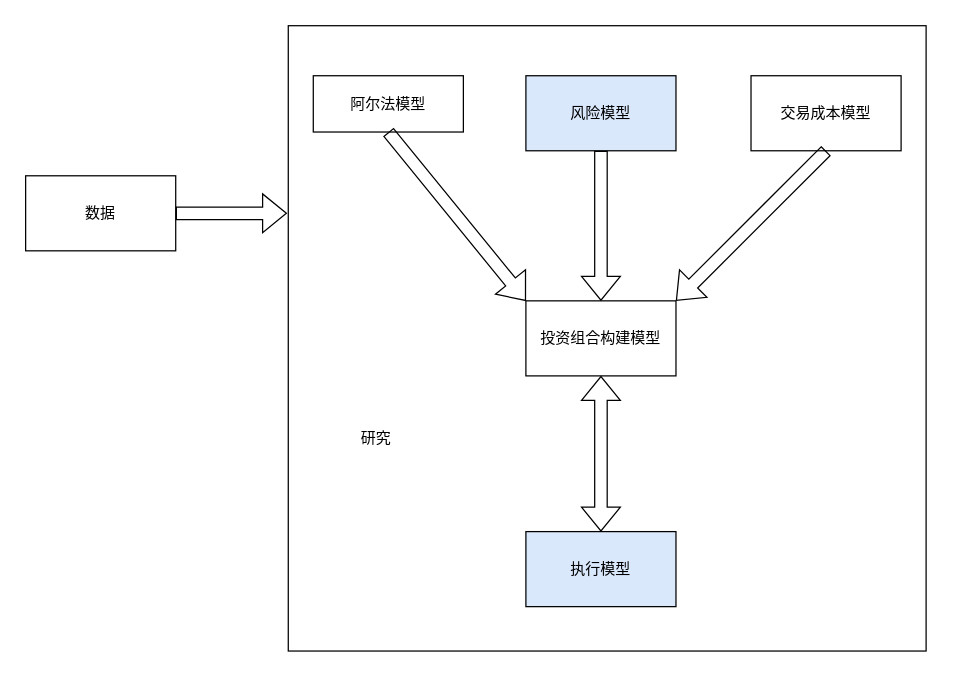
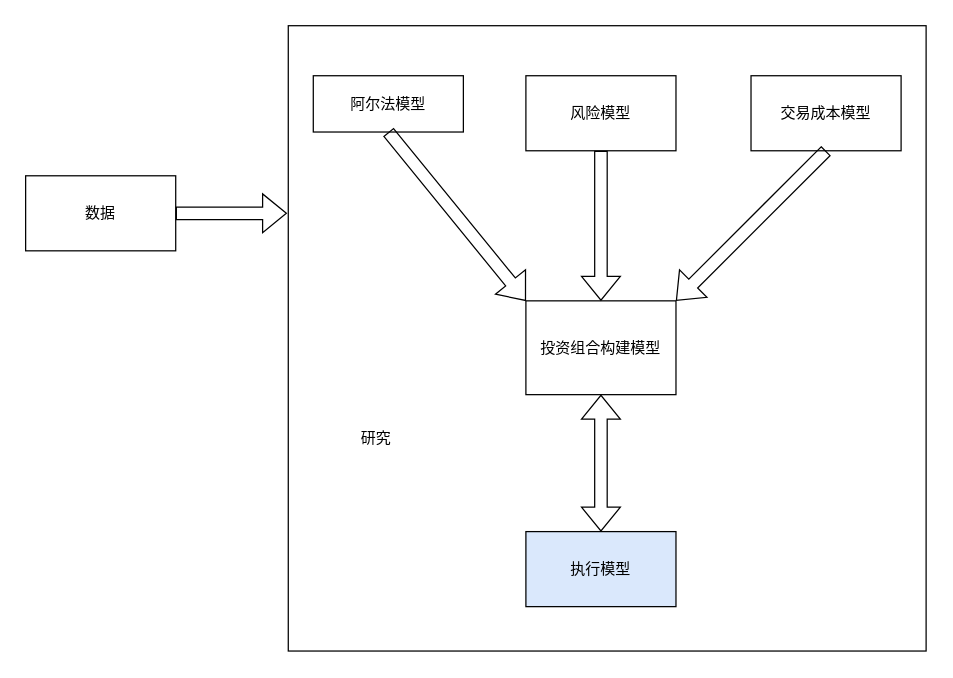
(601, 113) -> (601, 113)
(601, 338) -> (601, 348)
